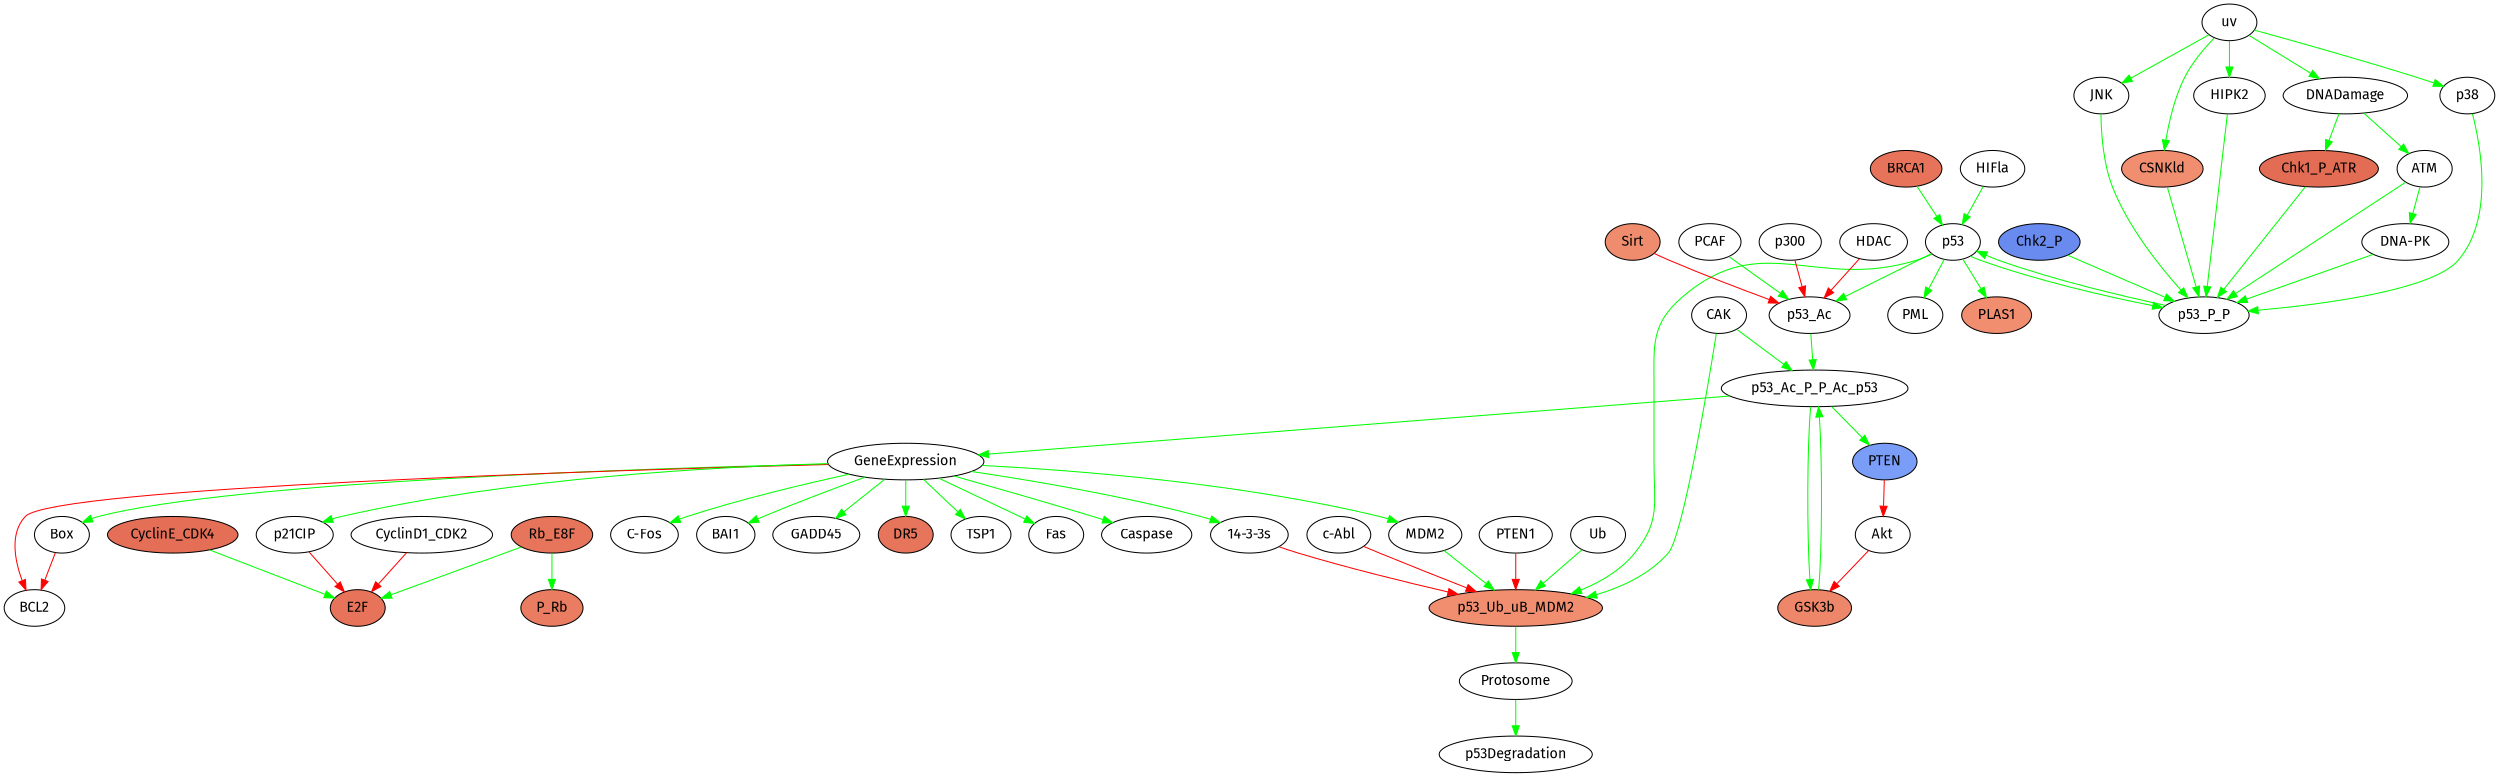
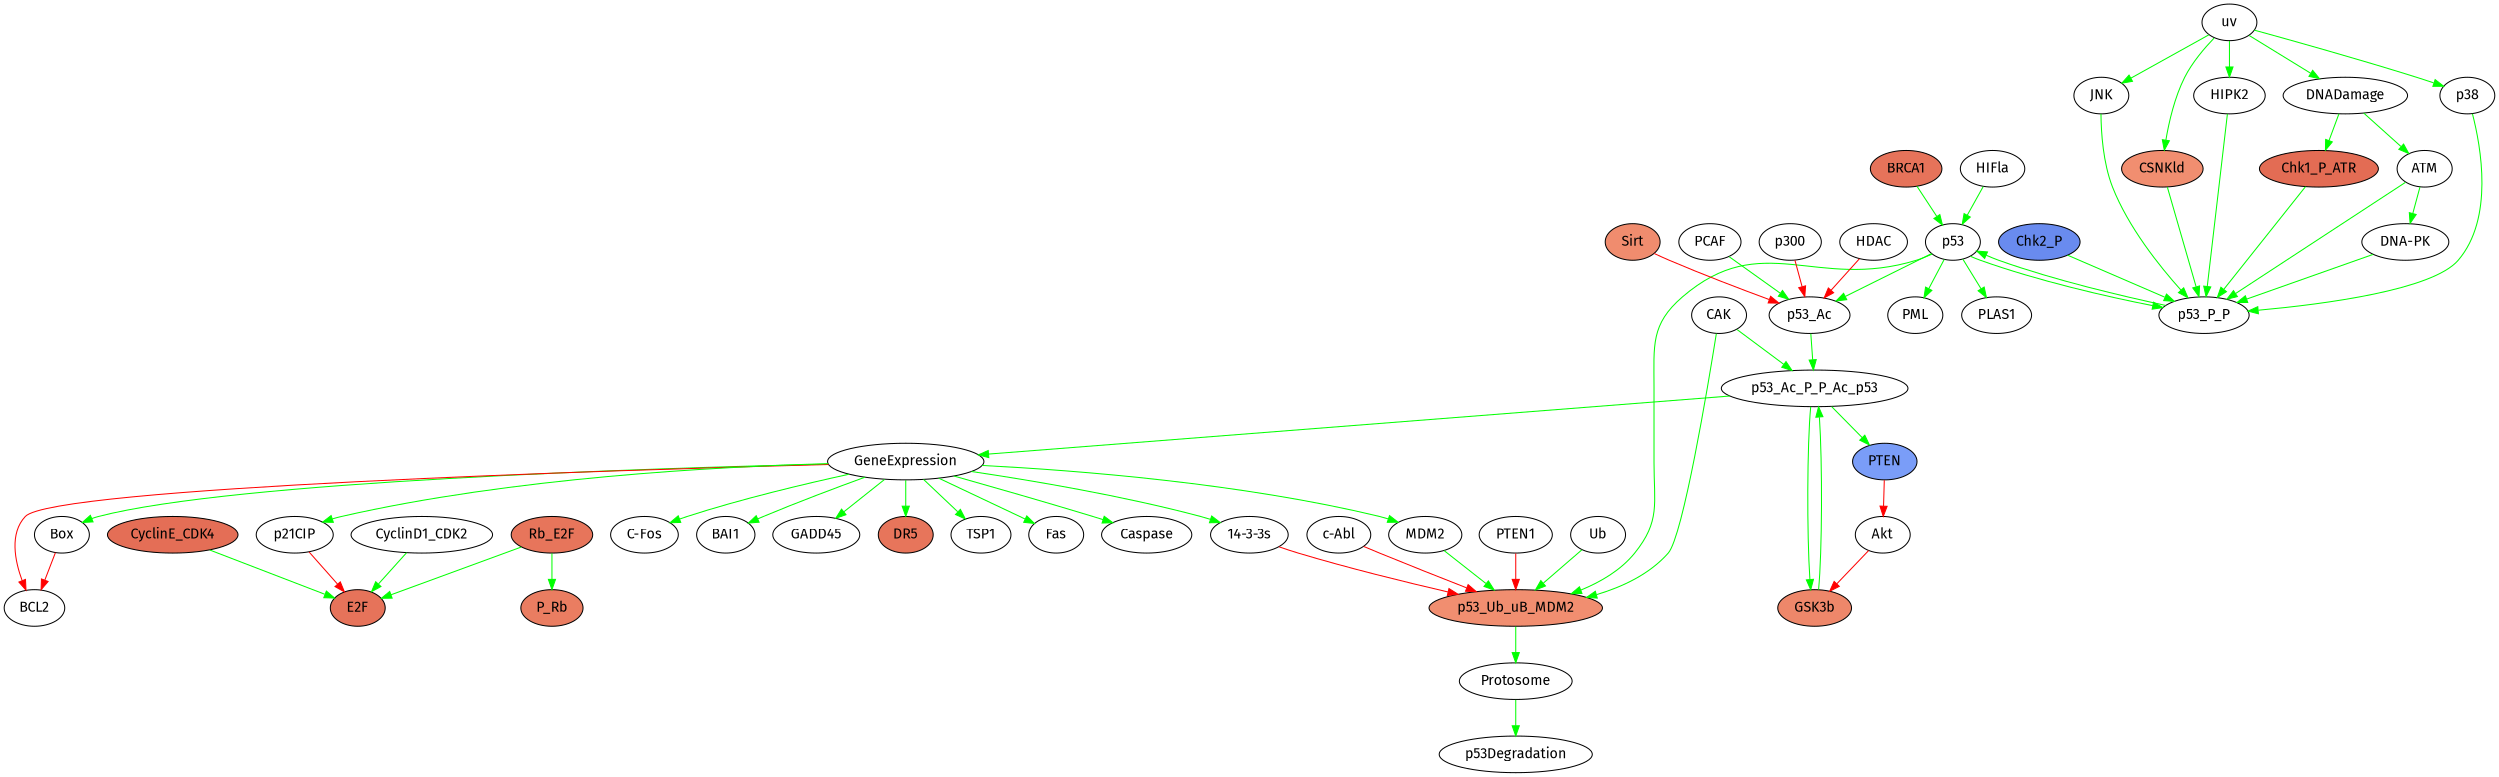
(1997, 315) -> (1997, 315)
(552, 535) -> (552, 535)
(393, 568) -> (393, 568)
